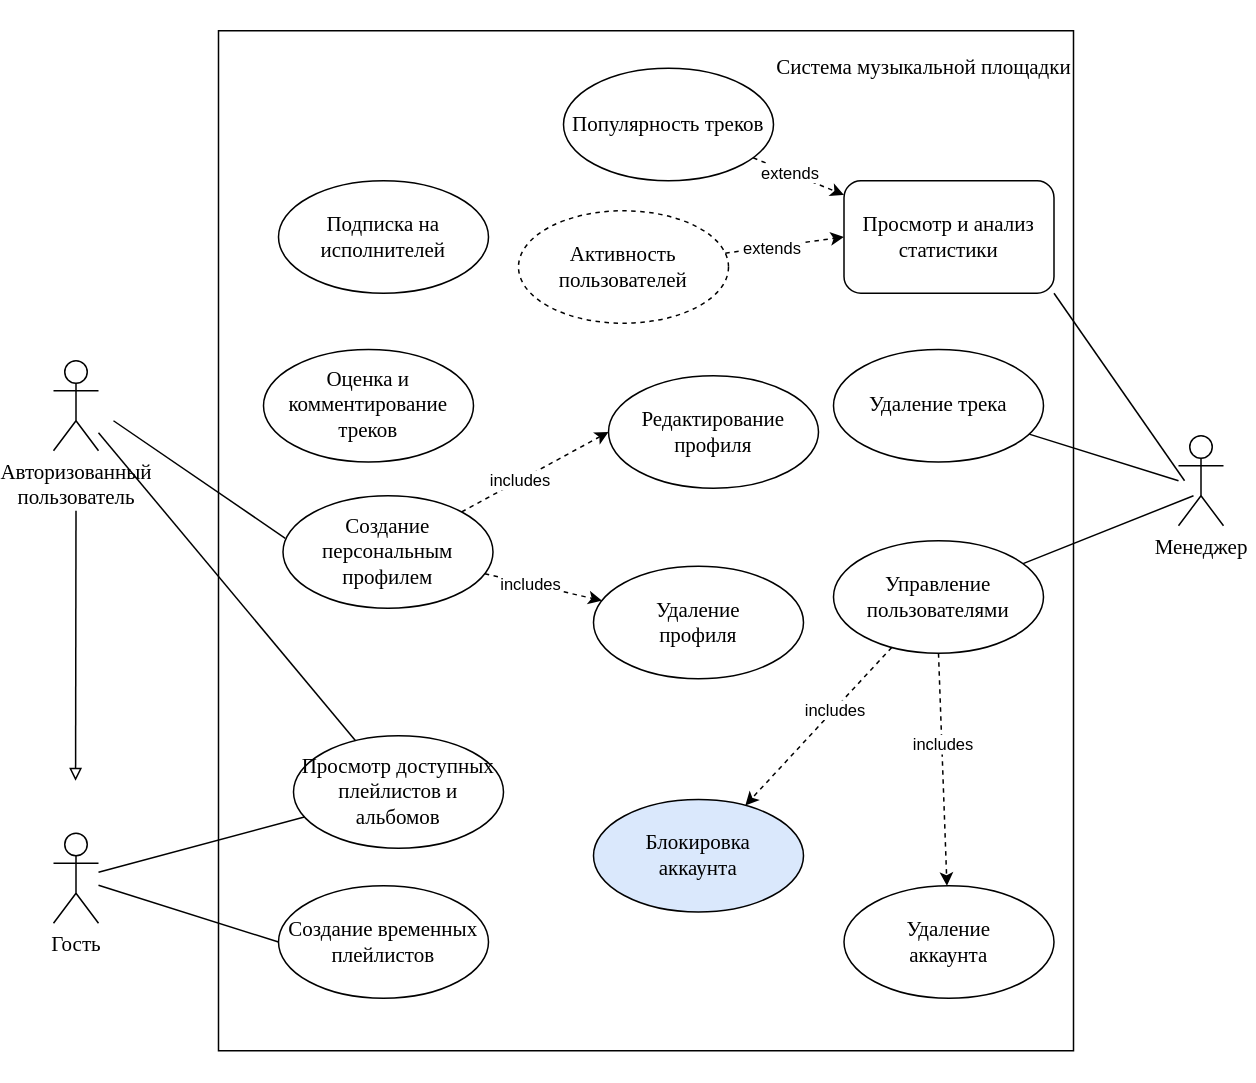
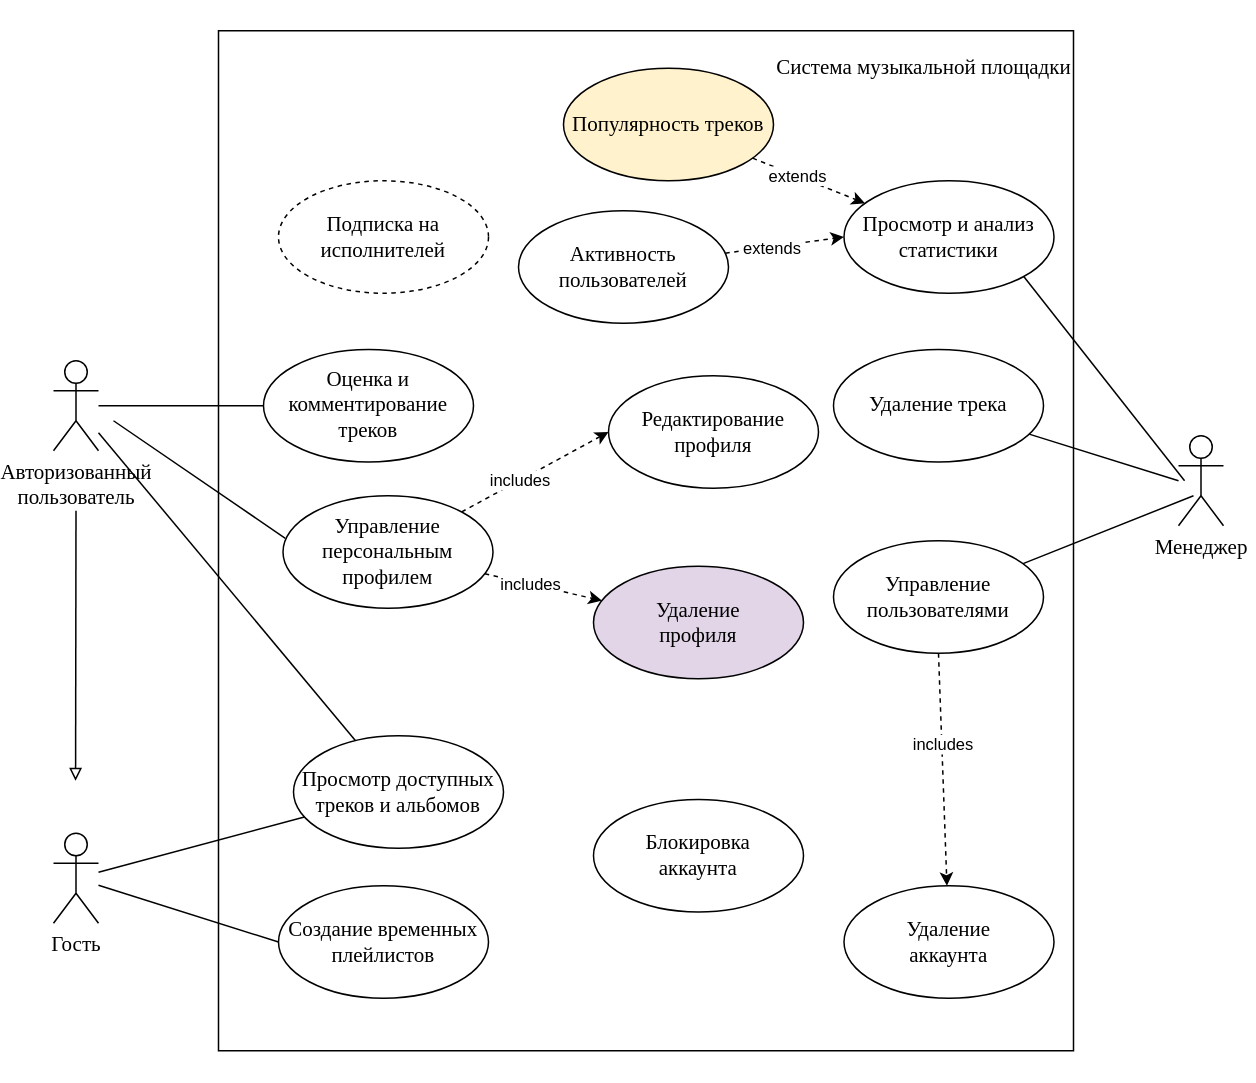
(668, 125) -> (668, 125)
(383, 237) -> (383, 237)
(949, 237) -> (949, 237)
(623, 267) -> (623, 267)
none -> (180, 406)
(388, 553) -> (388, 553)
(698, 623) -> (698, 623)
(795, 751) -> none
(398, 793) -> (398, 793)
(698, 856) -> (698, 856)
